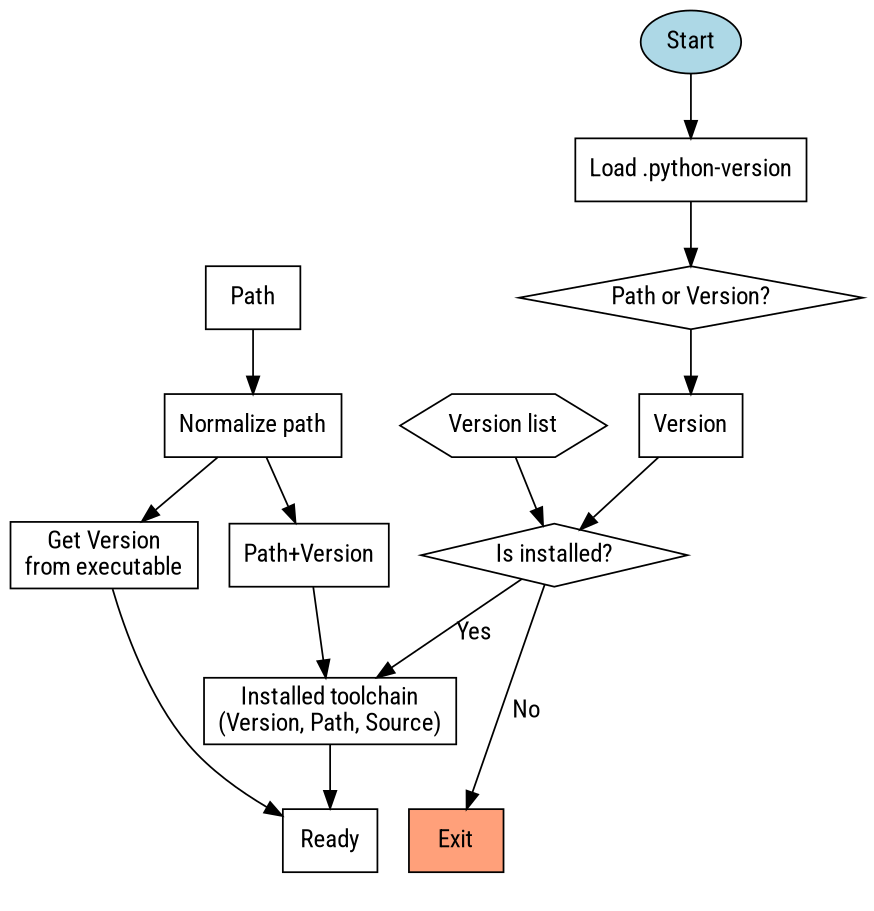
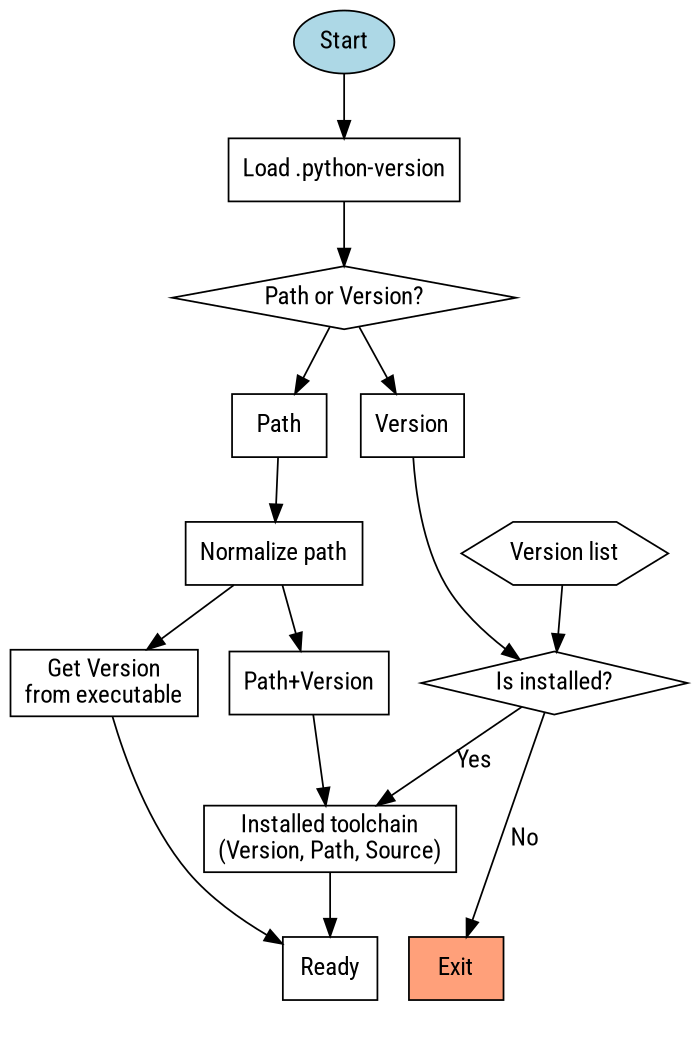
none -> (316, 353)
